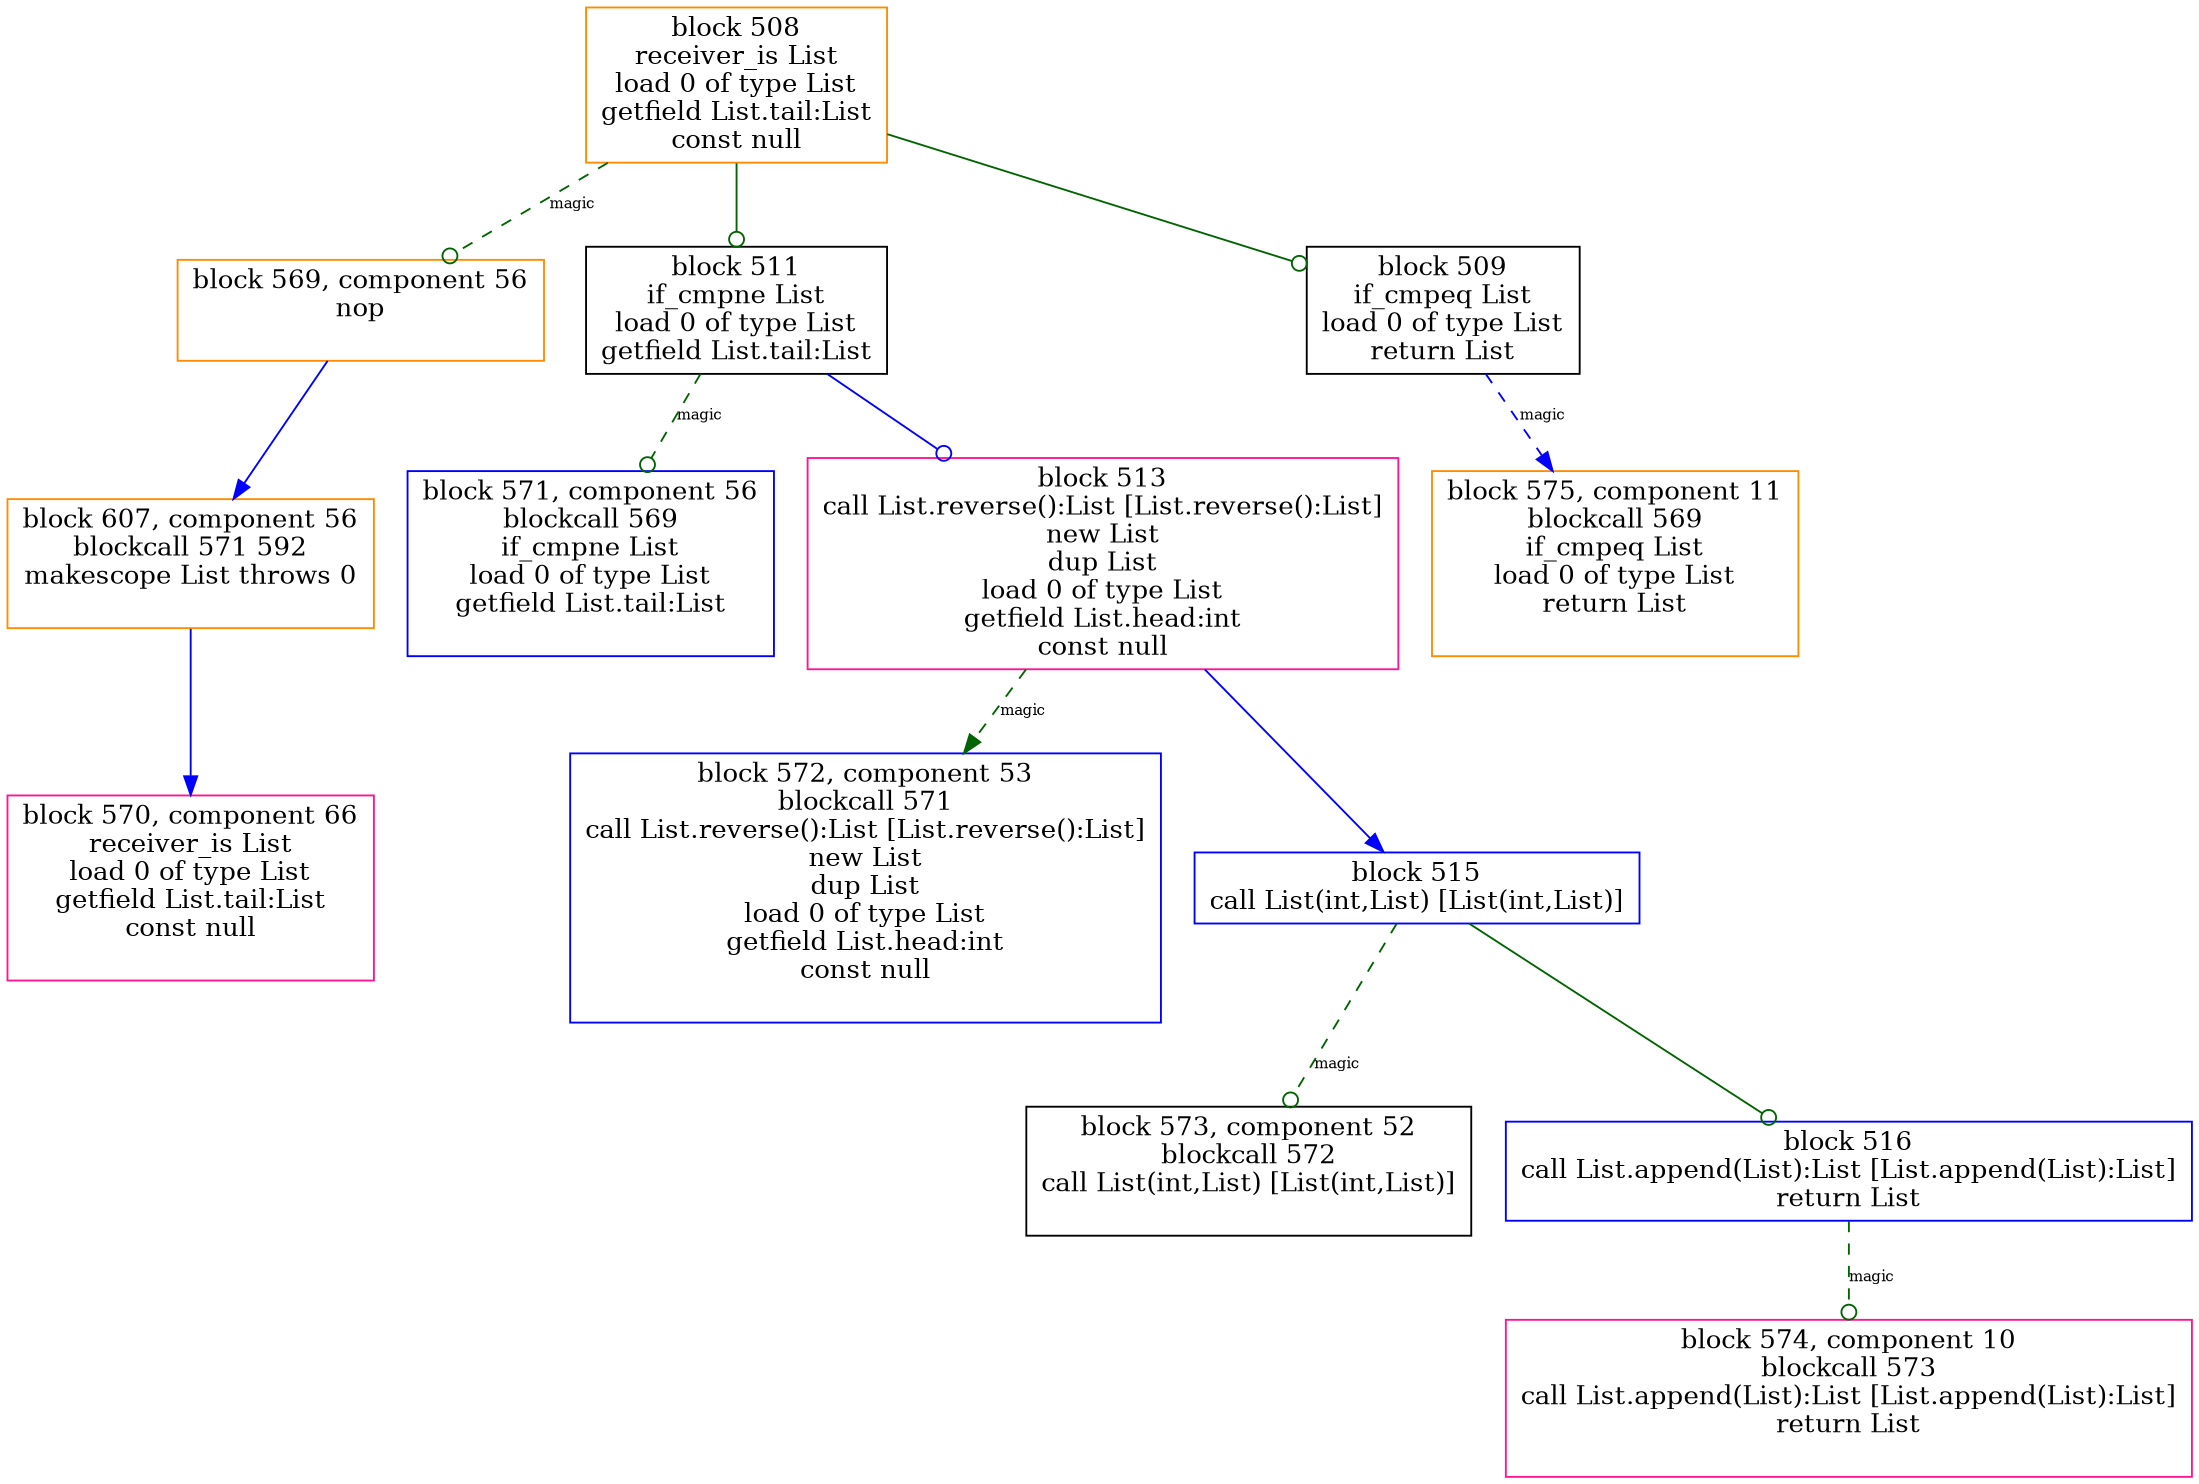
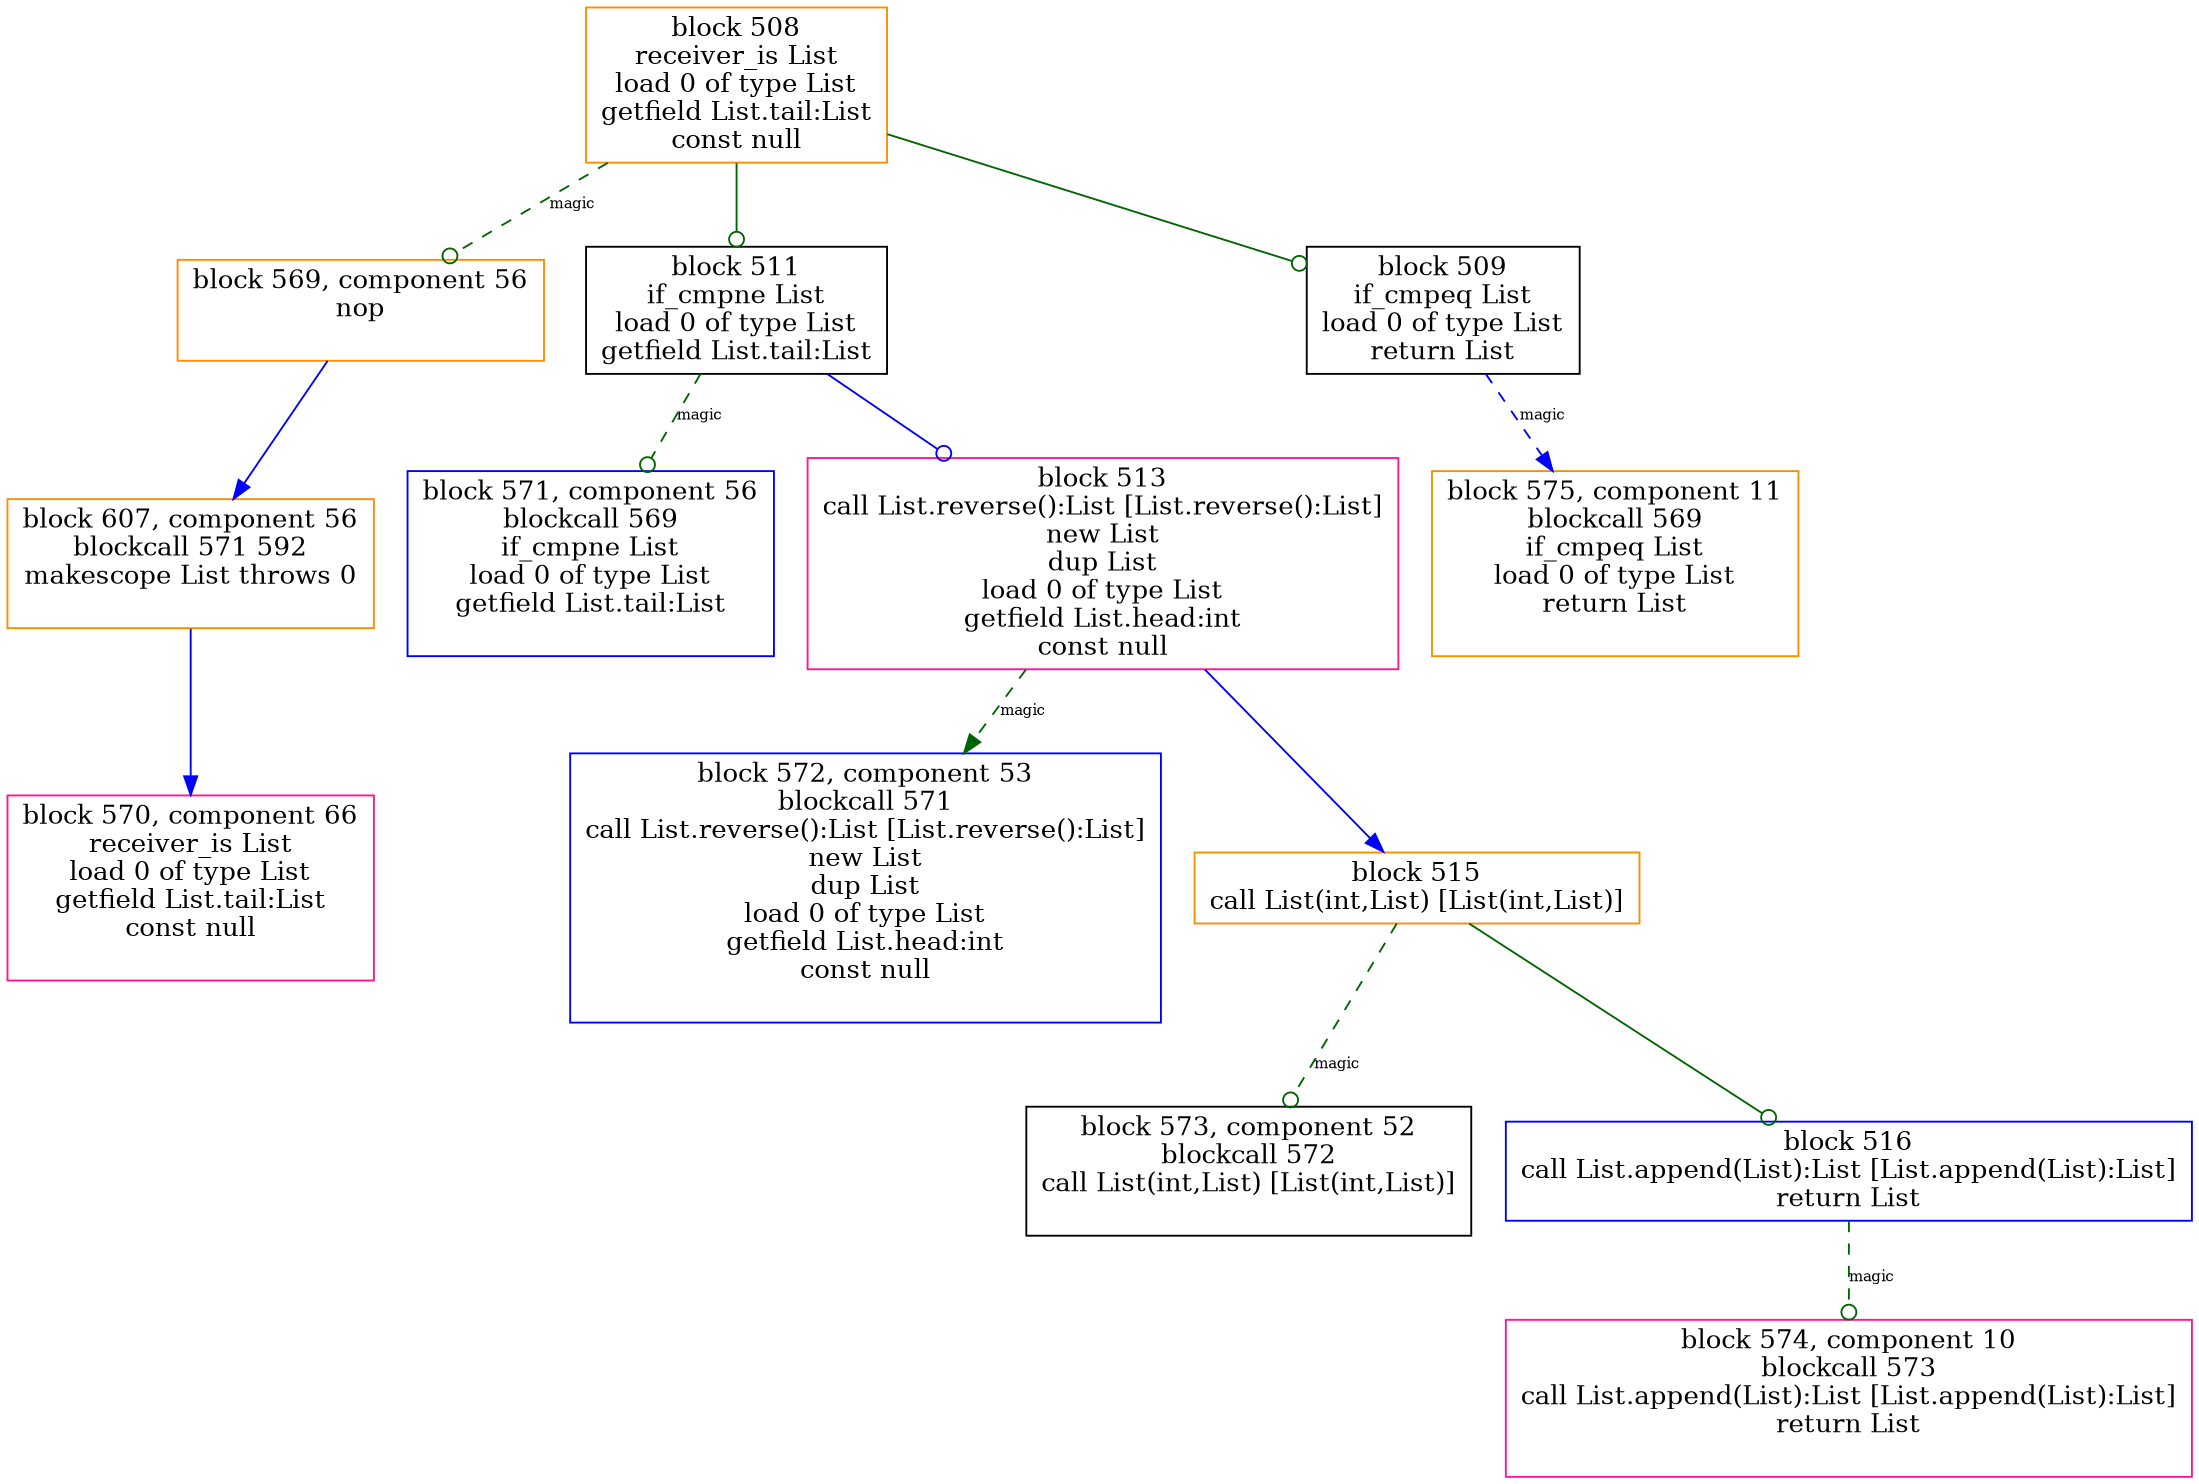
(1417, 888) -> (1417, 888)
